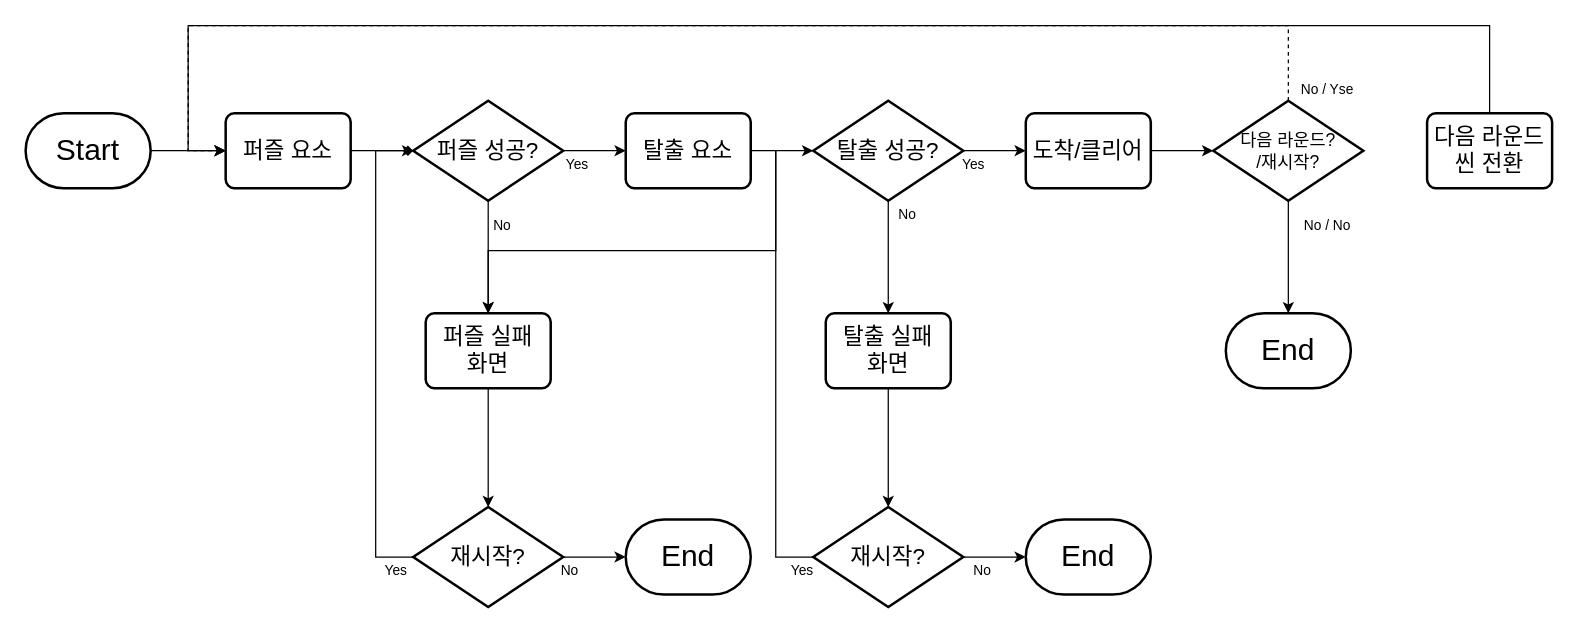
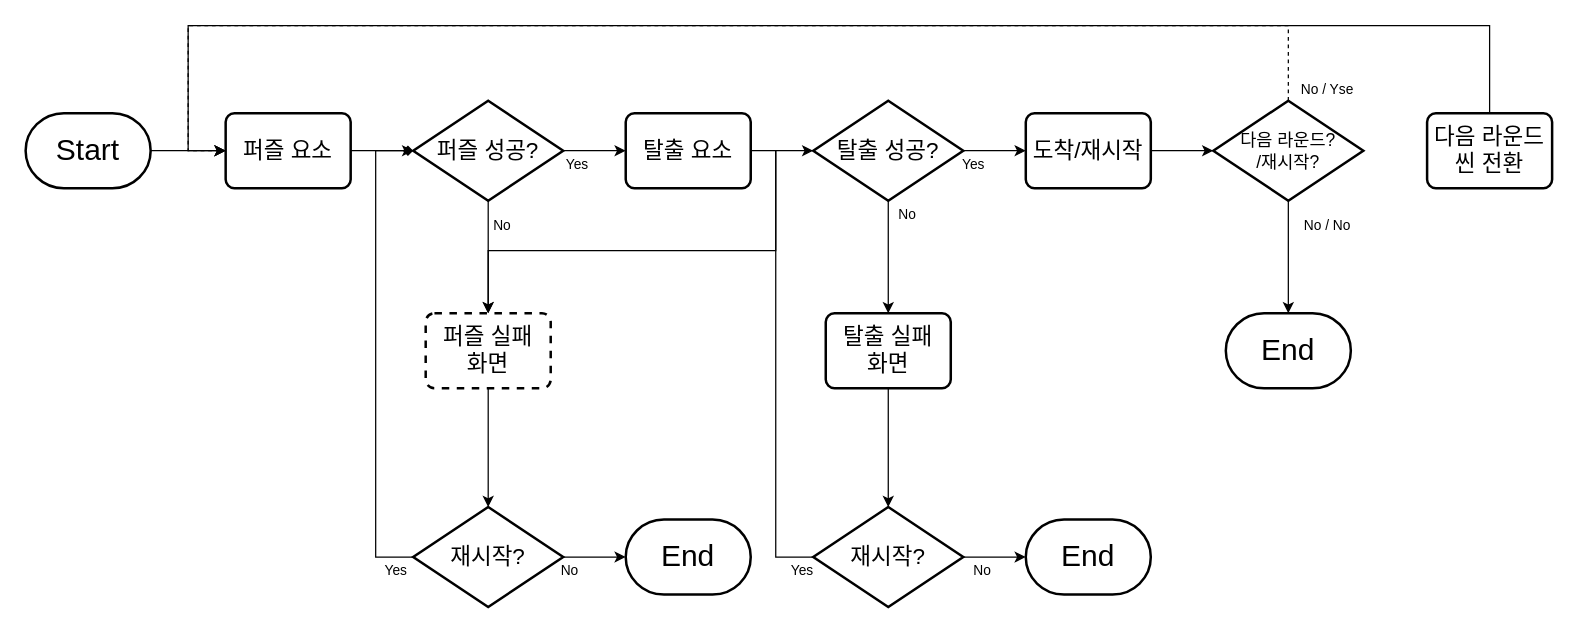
(1088, 151) -> (1088, 151)
(488, 351) -> (488, 351)
